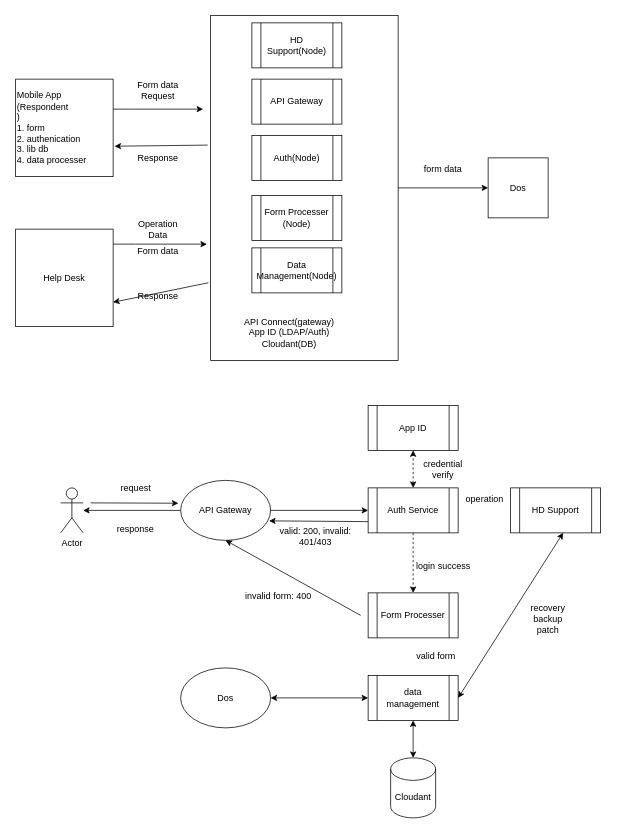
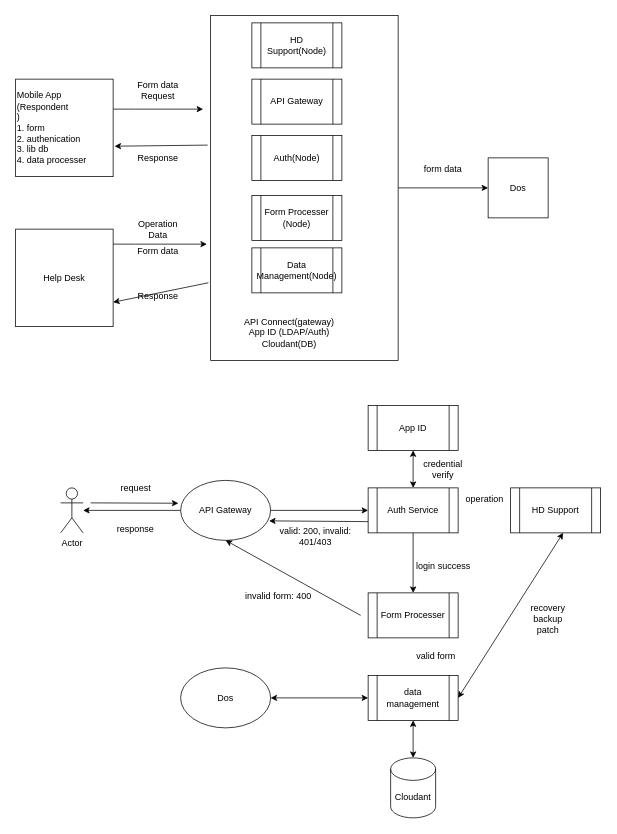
(413, 469) -> (413, 469)
(413, 560) -> (413, 560)
